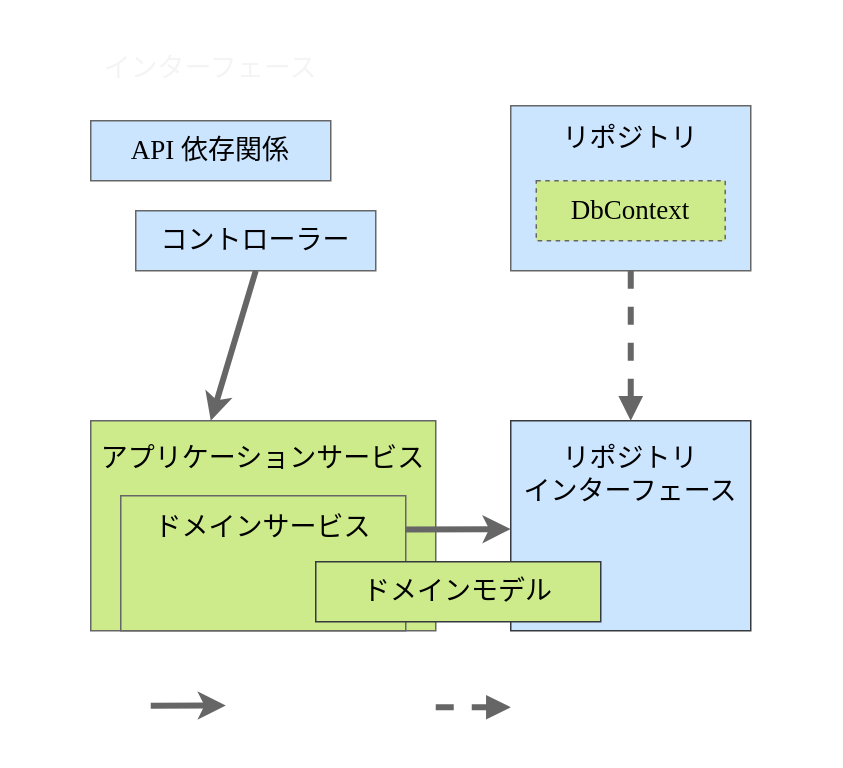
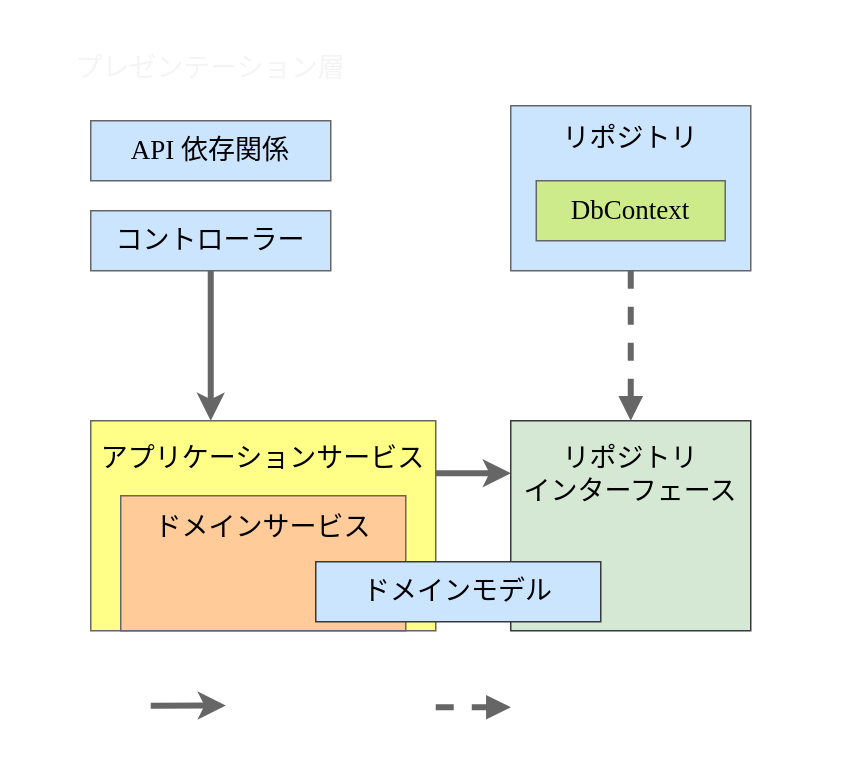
(211, 69) -> (211, 69)
(631, 211) -> (631, 211)
(256, 241) -> (211, 241)
(263, 459) -> (263, 459)
none -> (464, 473)
(631, 526) -> (631, 526)
(449, 529) -> none
(263, 563) -> (263, 563)
(458, 592) -> (458, 592)
